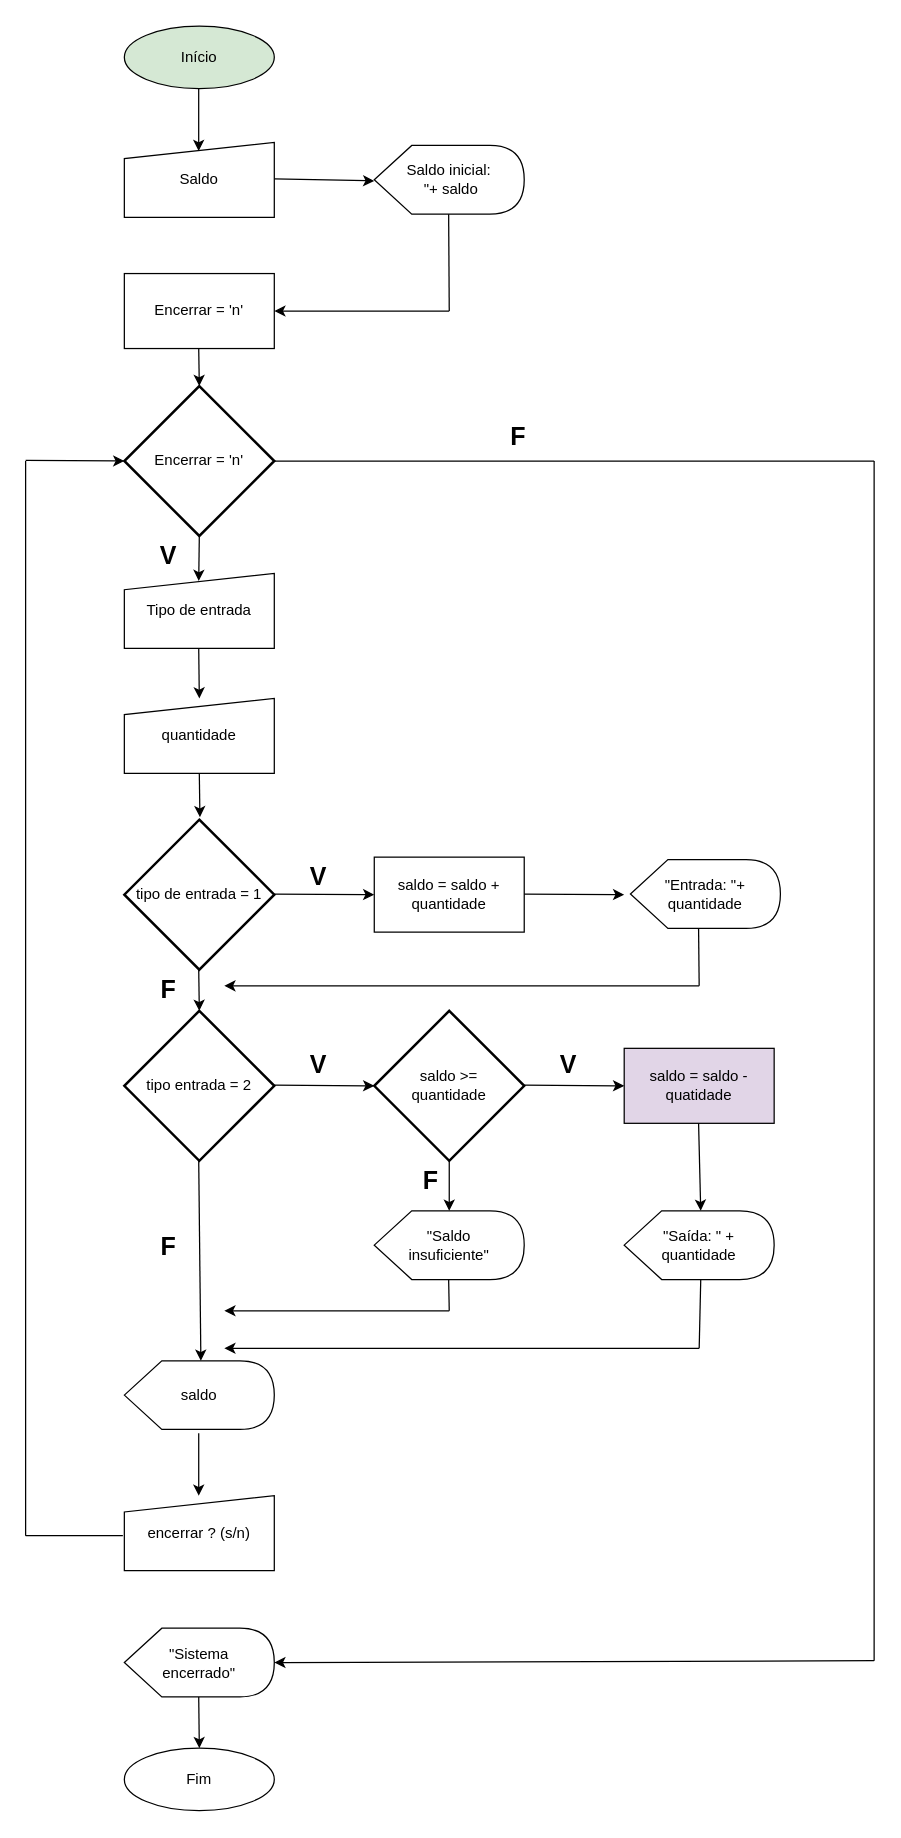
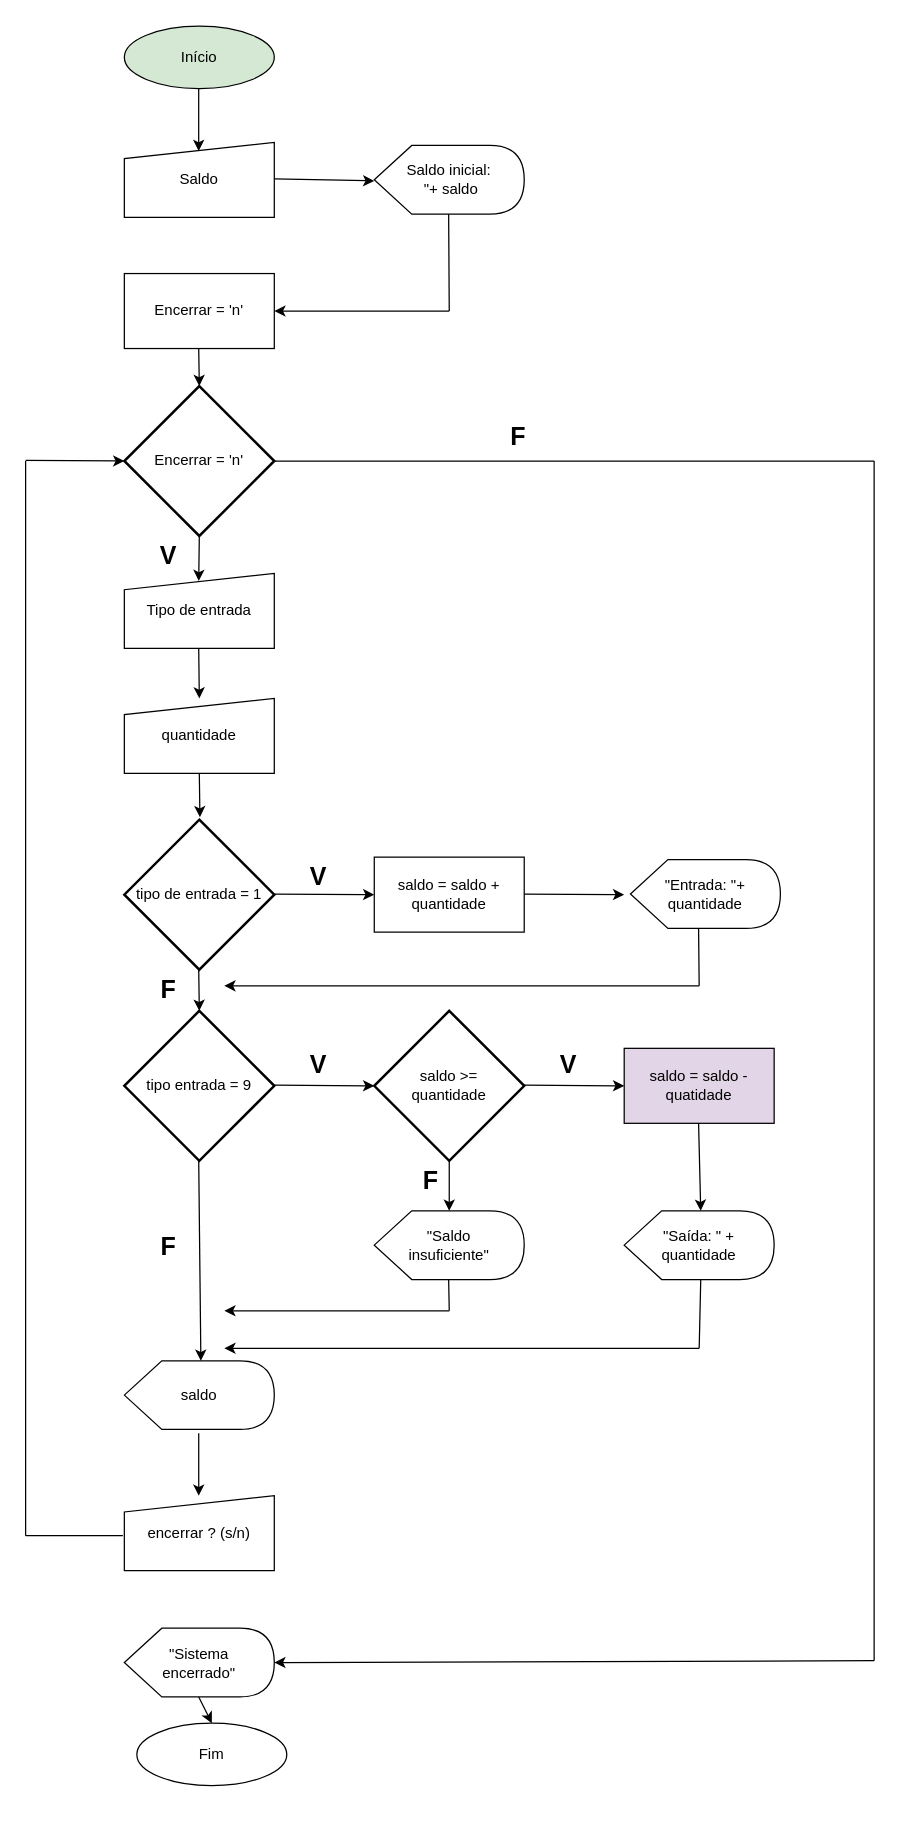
(199, 1086) -> (199, 1086)
(199, 1779) -> (212, 1754)
